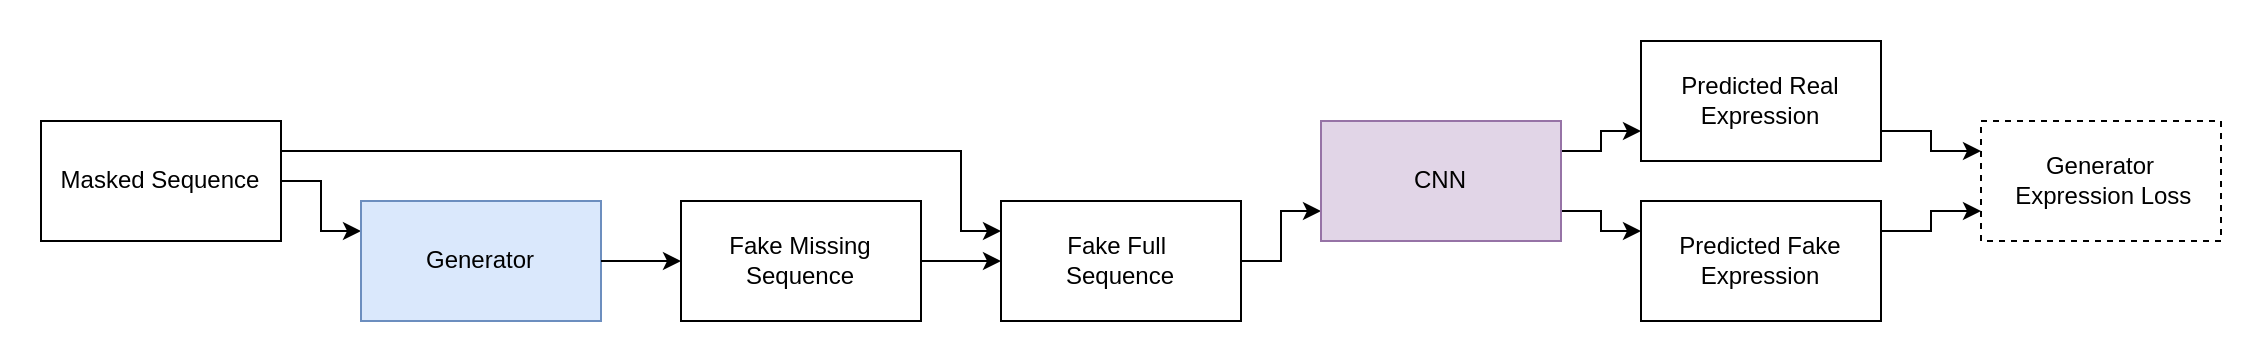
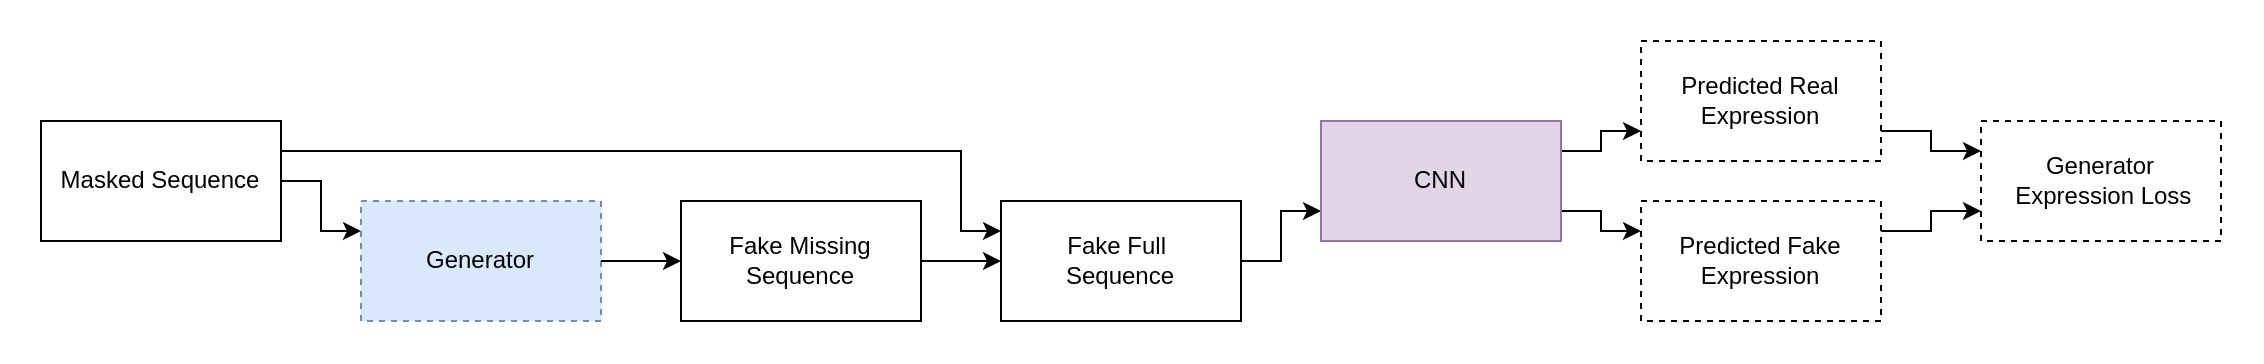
(1761, 101) -> (1761, 101)
(481, 261) -> (481, 261)
(1761, 261) -> (1761, 261)
